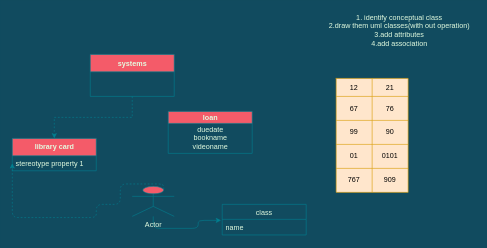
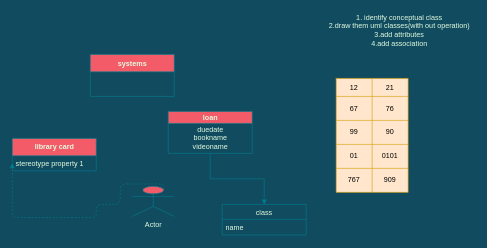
(93, 117) -> none
none -> (210, 178)
(198, 224) -> none
